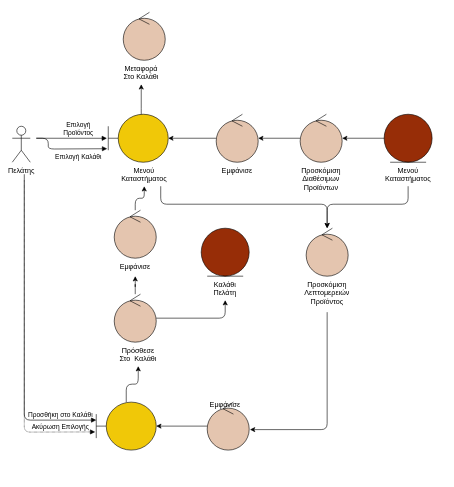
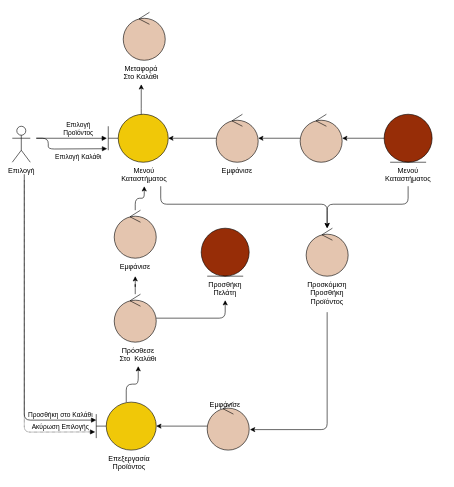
(22, 171) -> (22, 171)
(321, 180) -> none
(225, 289) -> (225, 289)
(327, 293) -> (327, 293)
none -> (129, 462)
